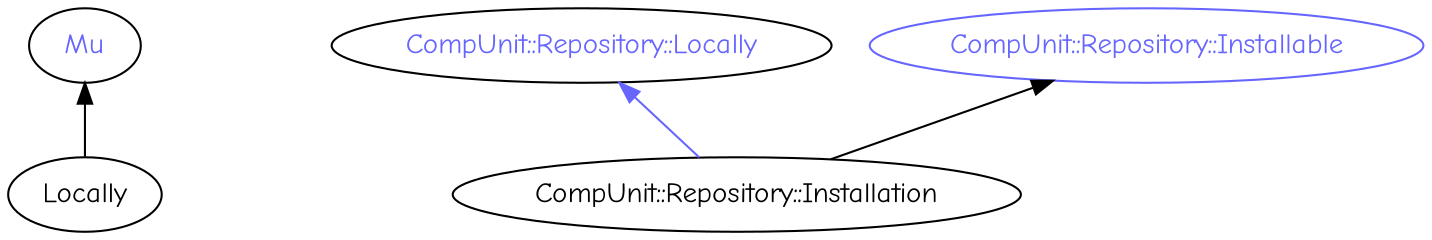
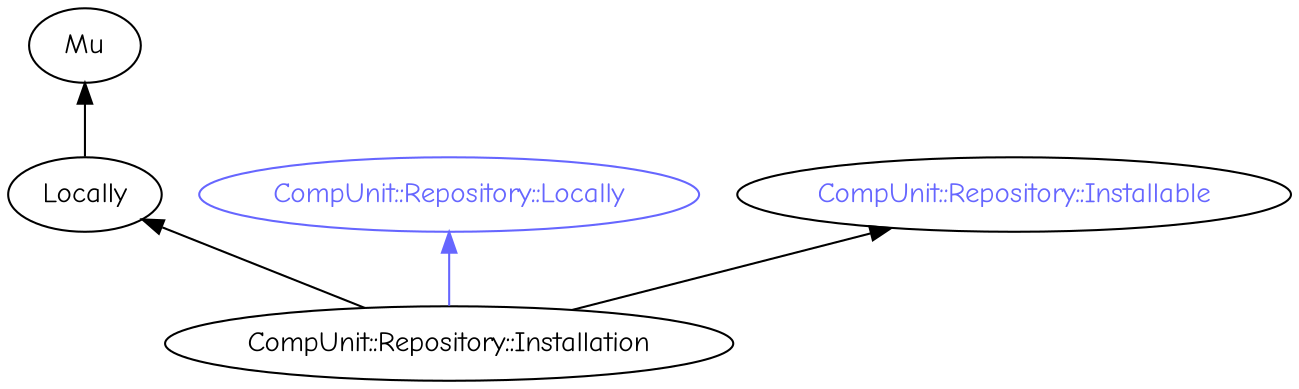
(85, 46) -> (85, 46)
(582, 46) -> (449, 195)
(1147, 46) -> (1014, 195)
none -> (263, 268)
